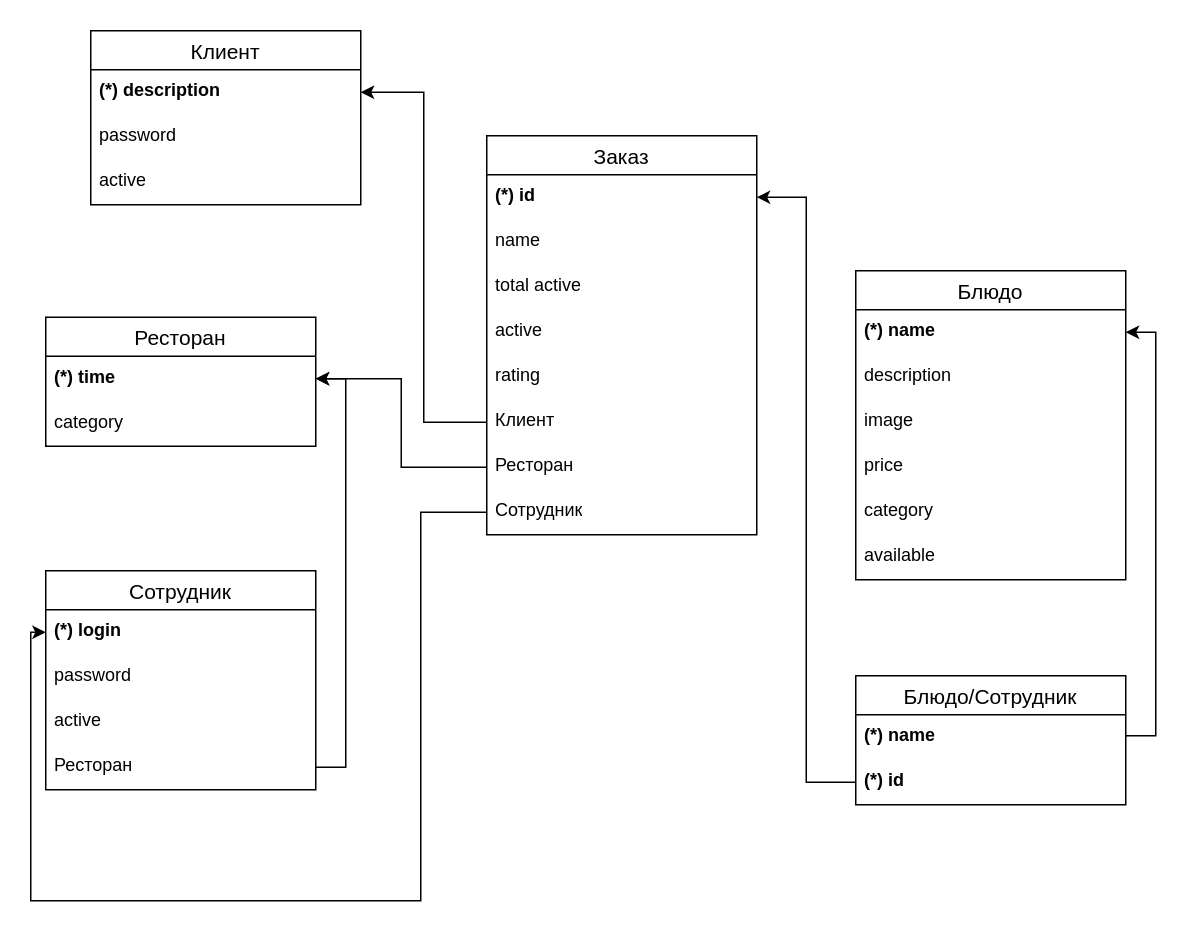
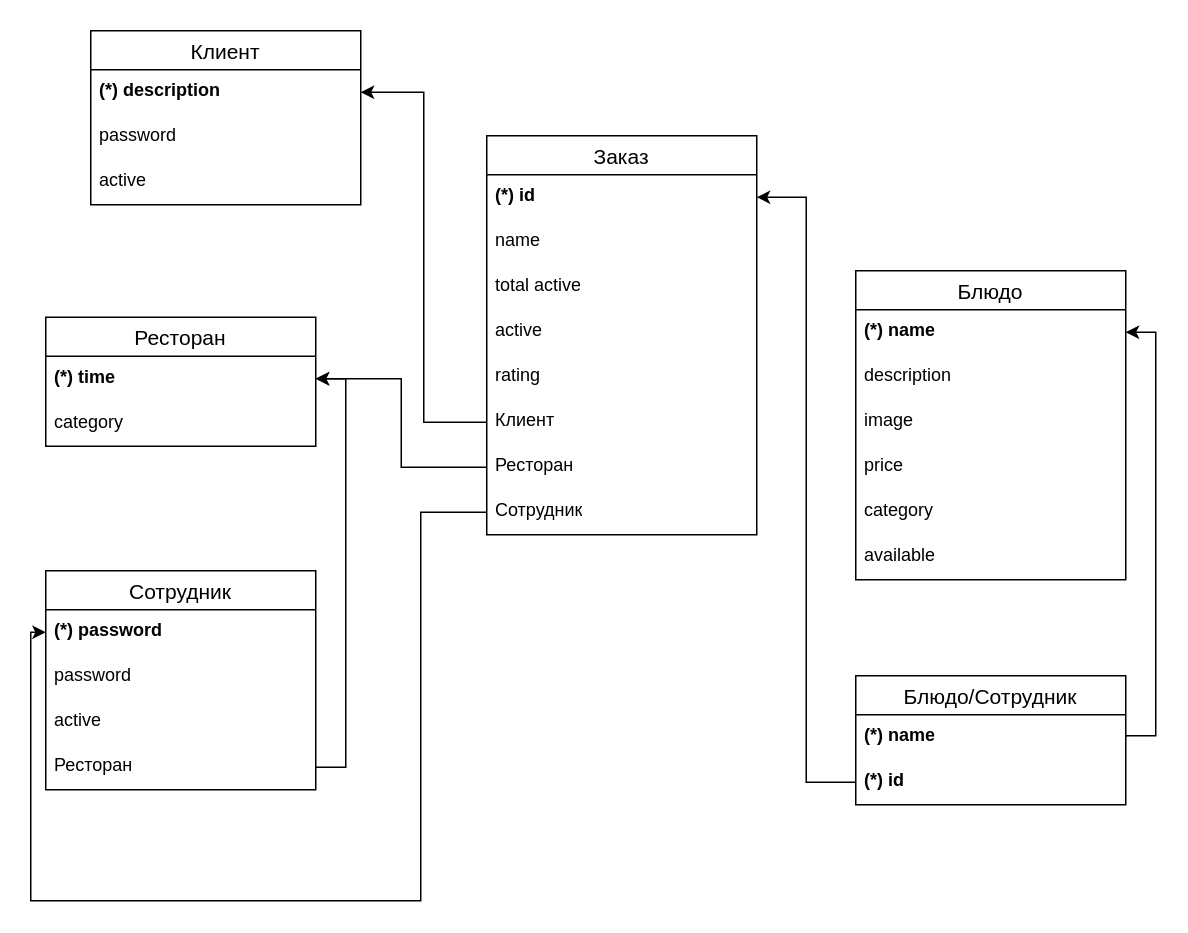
(93, 631) -> (113, 631)
